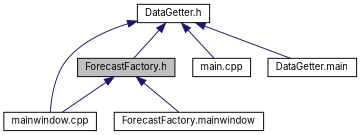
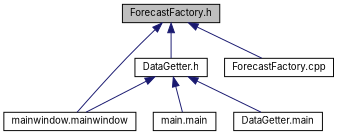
(146, 44) -> (171, 46)
(222, 67) -> (185, 121)
(50, 121) -> (70, 121)
(189, 121) -> (279, 67)
